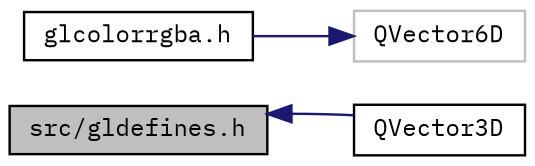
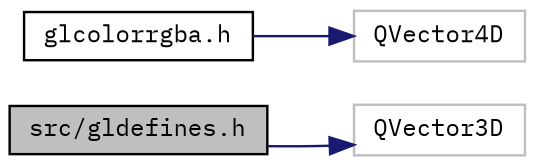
(440, 36) -> (440, 36)
(323, 114) -> (298, 146)
(440, 130) -> (440, 130)
